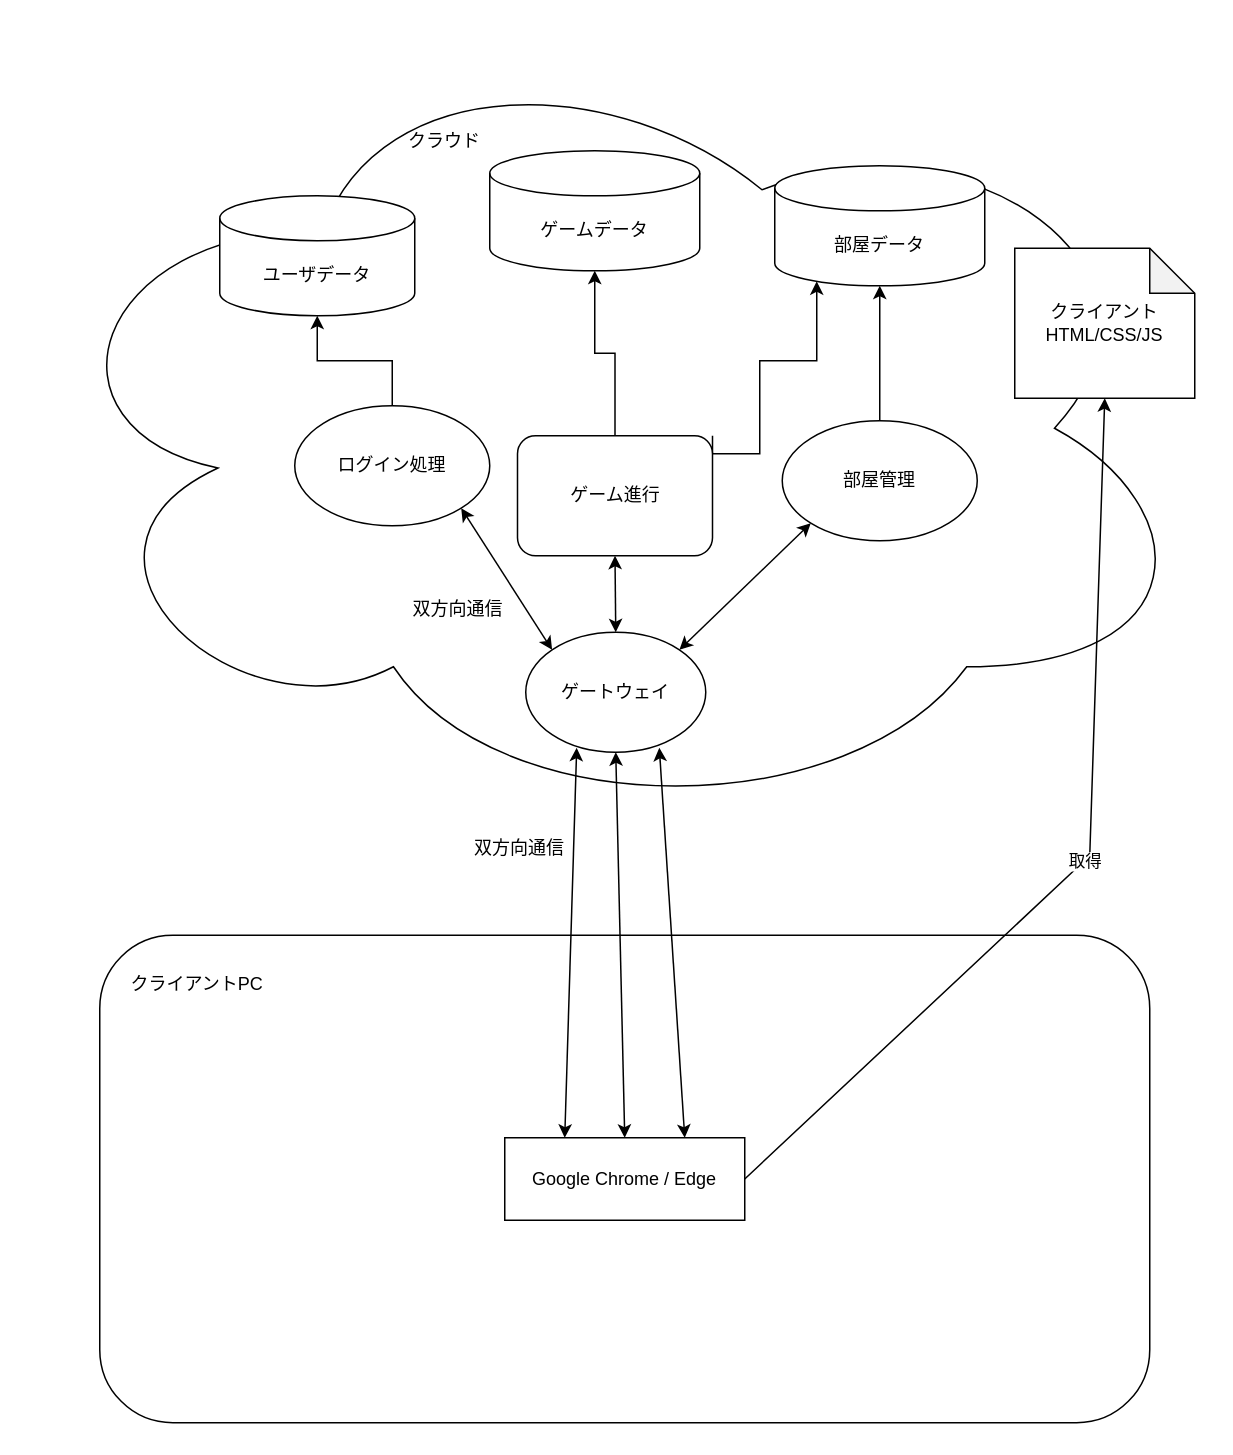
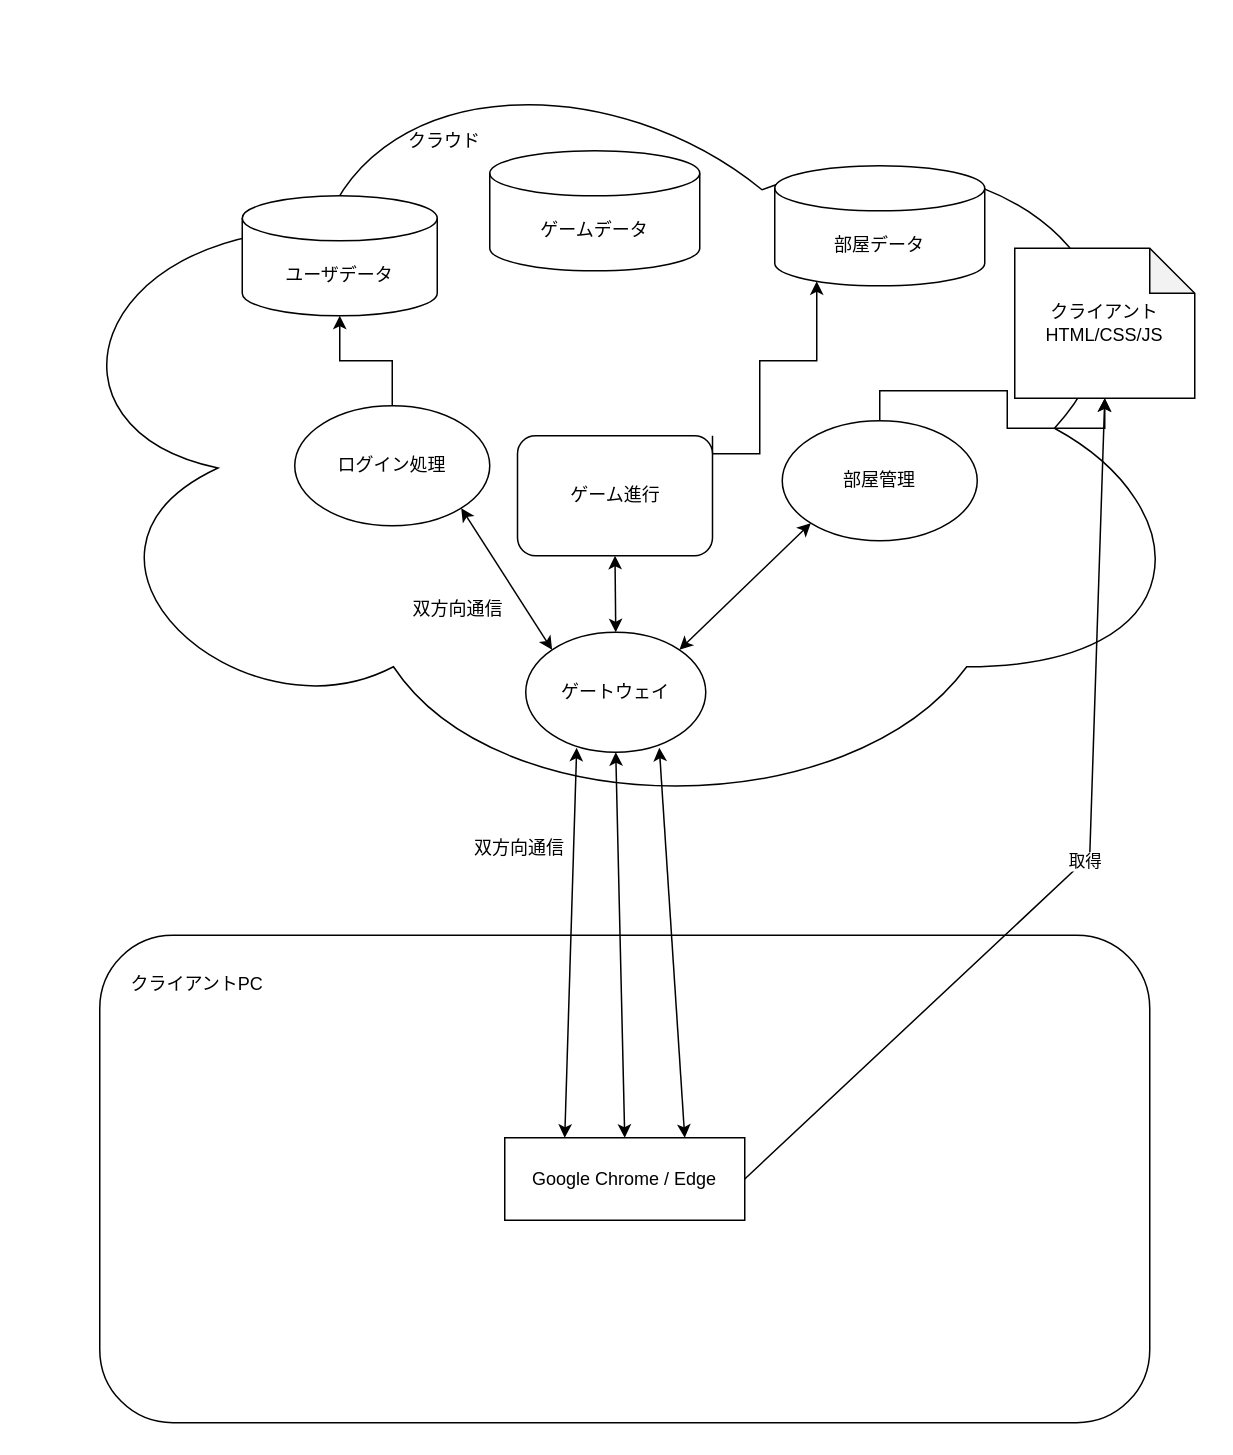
(317, 256) -> (340, 256)
(880, 344) -> (1007, 396)
(610, 353) -> none
